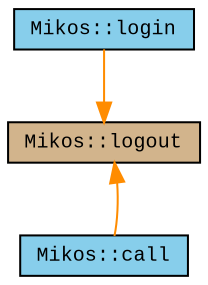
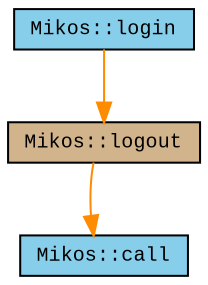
(117, 209) -> (91, 189)
